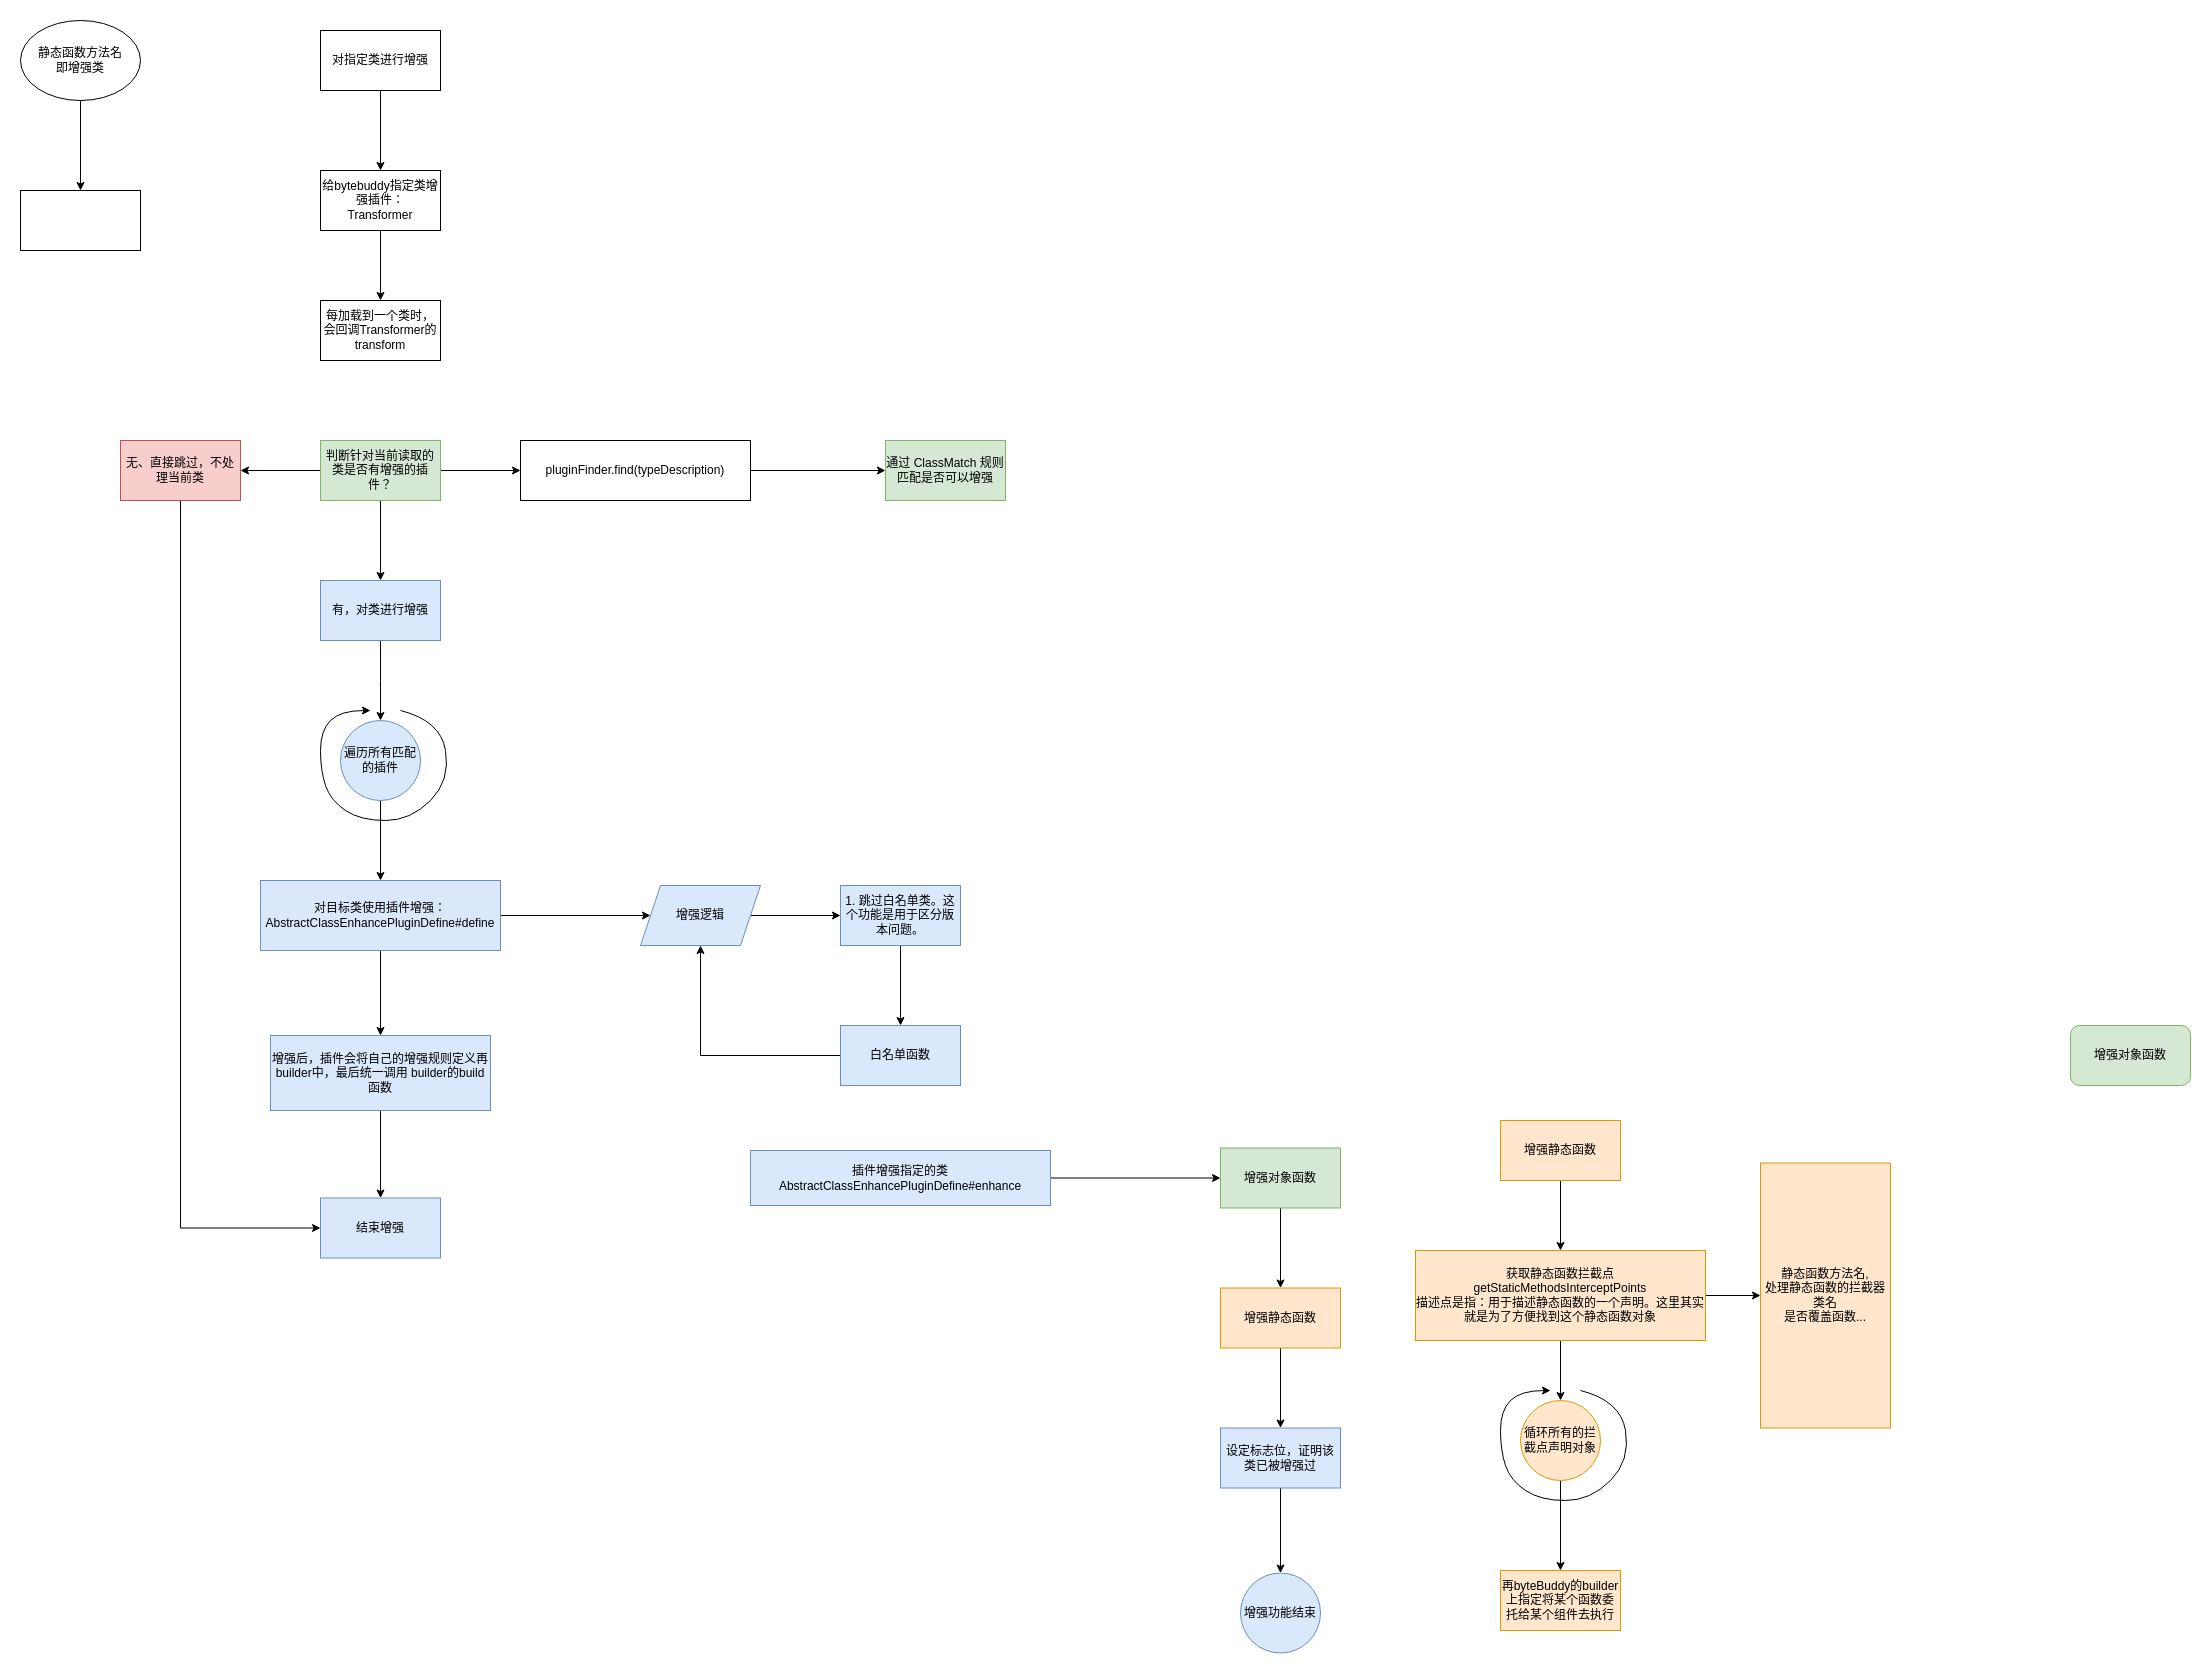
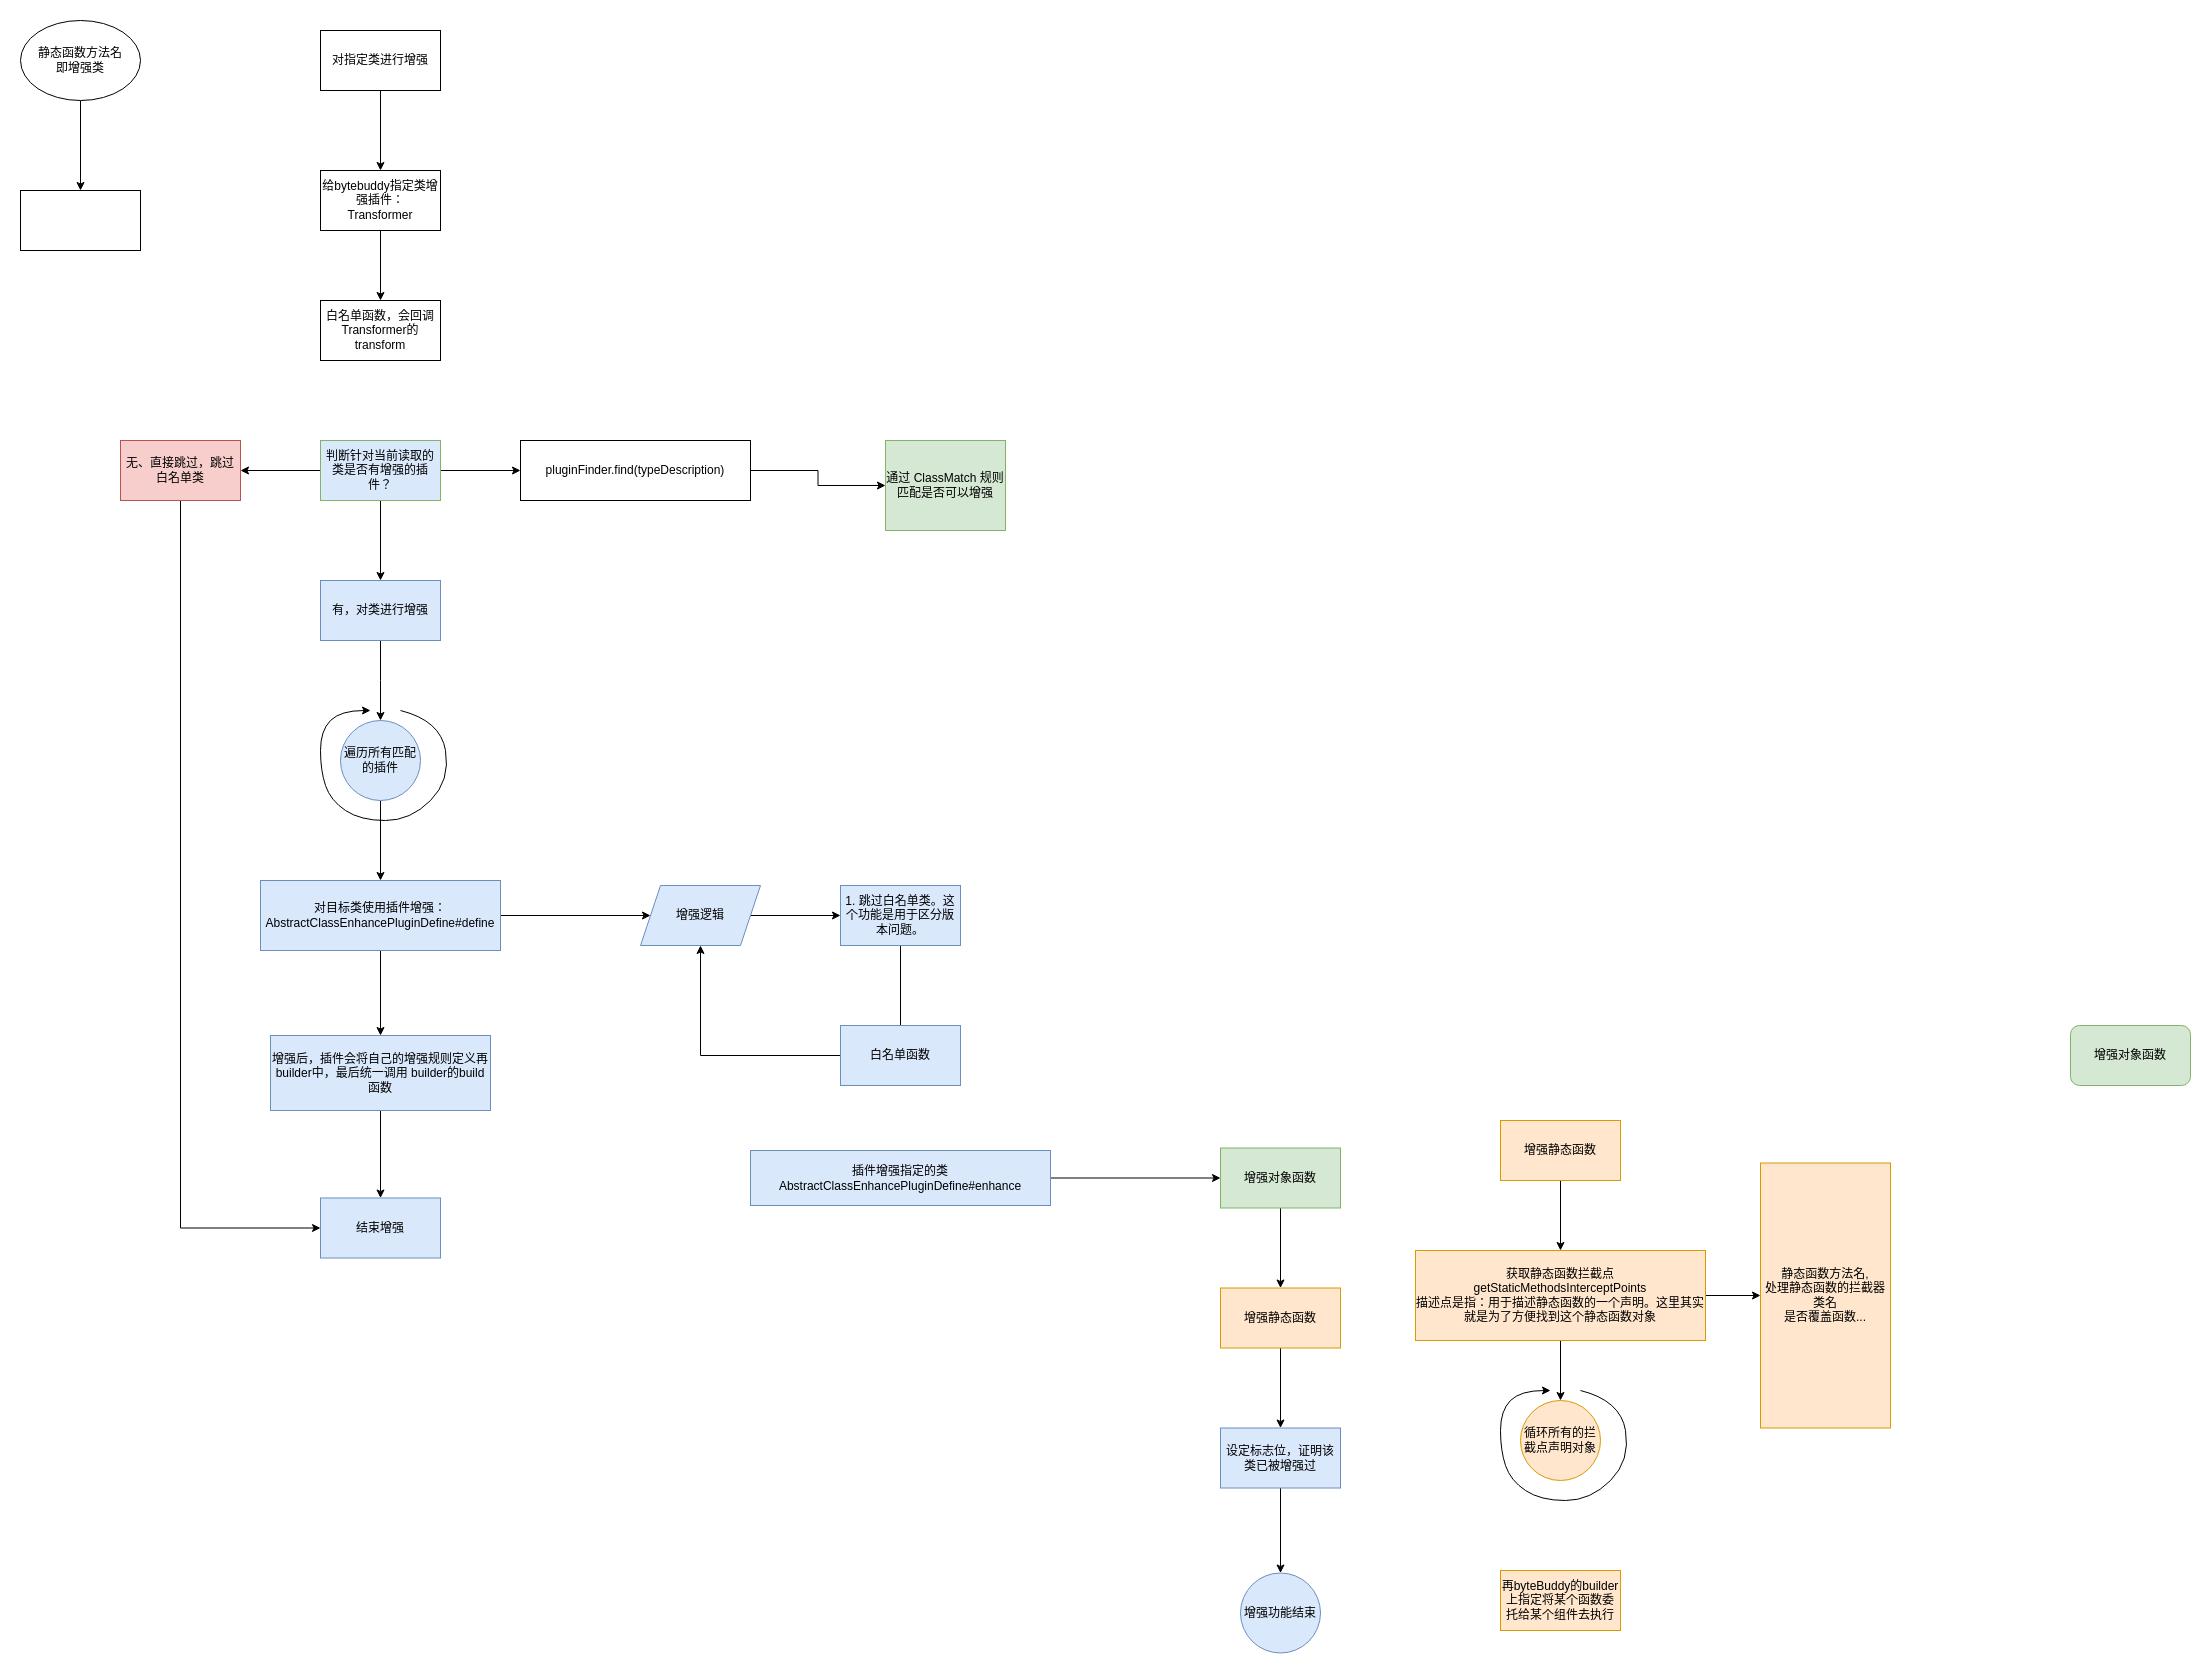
(381, 331) -> (381, 331)
(181, 471) -> (181, 471)
(381, 471) -> (381, 471)
(946, 471) -> (946, 486)
(901, 1017) -> (901, 1020)
(1561, 1522) -> none
